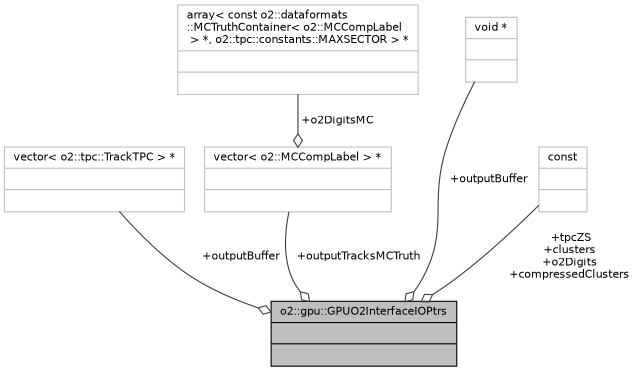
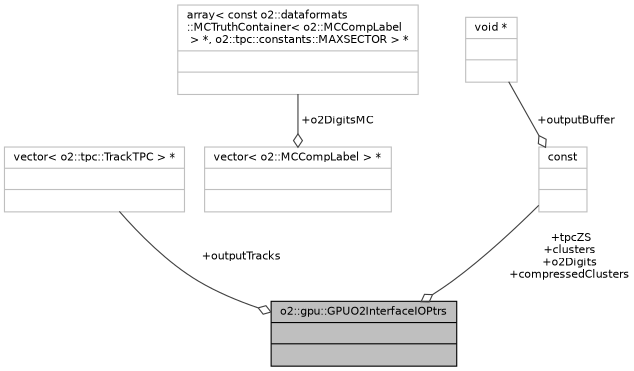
(439, 186) -> (524, 109)
(286, 253) -> none
(240, 257) -> (240, 257)
